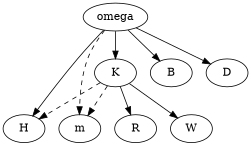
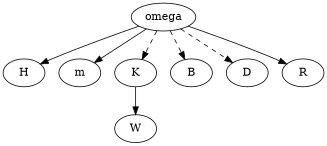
(115, 41) -> (151, 42)
(141, 43) -> (176, 42)
(170, 44) -> (203, 44)
(85, 66) -> (124, 44)
(100, 97) -> none
(124, 97) -> (234, 43)
(73, 99) -> none
